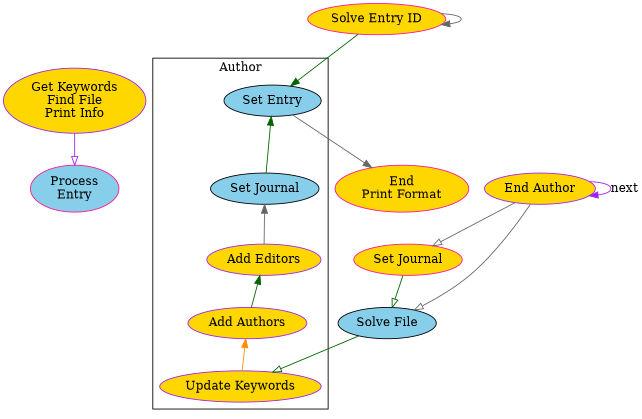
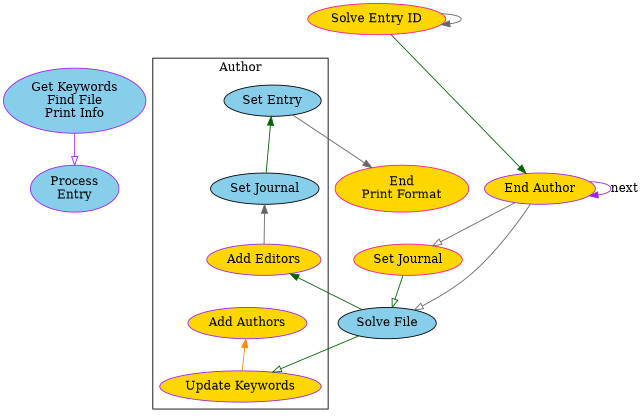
(332, 54) -> (455, 101)
(75, 101) -> (75, 101)
(75, 189) -> (75, 189)
(255, 296) -> (335, 296)
